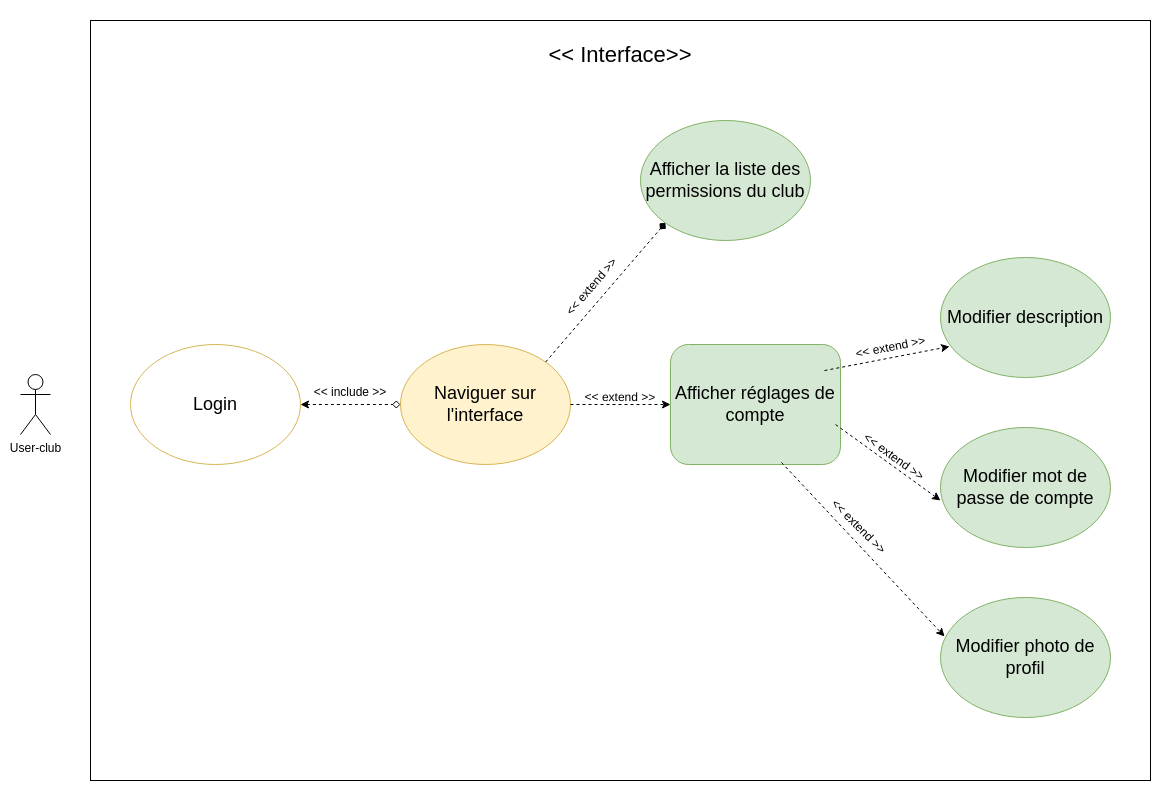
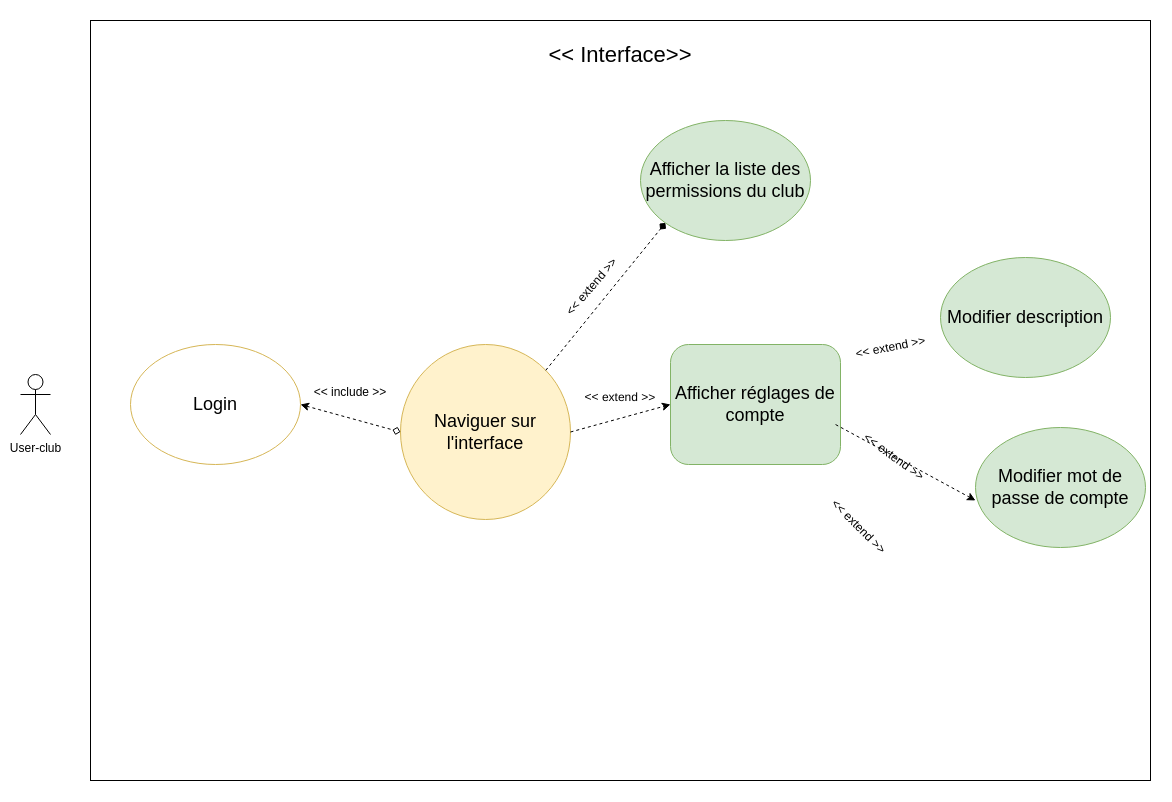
(884, 359) -> none
(486, 405) -> (486, 432)
(1026, 488) -> (1061, 488)
(861, 547) -> none
(1026, 658) -> none
